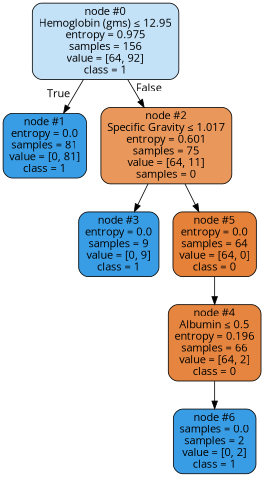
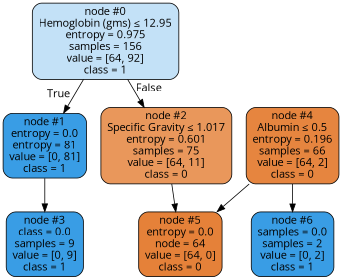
(45, 145) -> (45, 145)
(166, 175) -> (166, 175)
(143, 194) -> (45, 191)
(119, 232) -> (45, 232)
(215, 244) -> (180, 244)
(215, 287) -> (236, 195)
